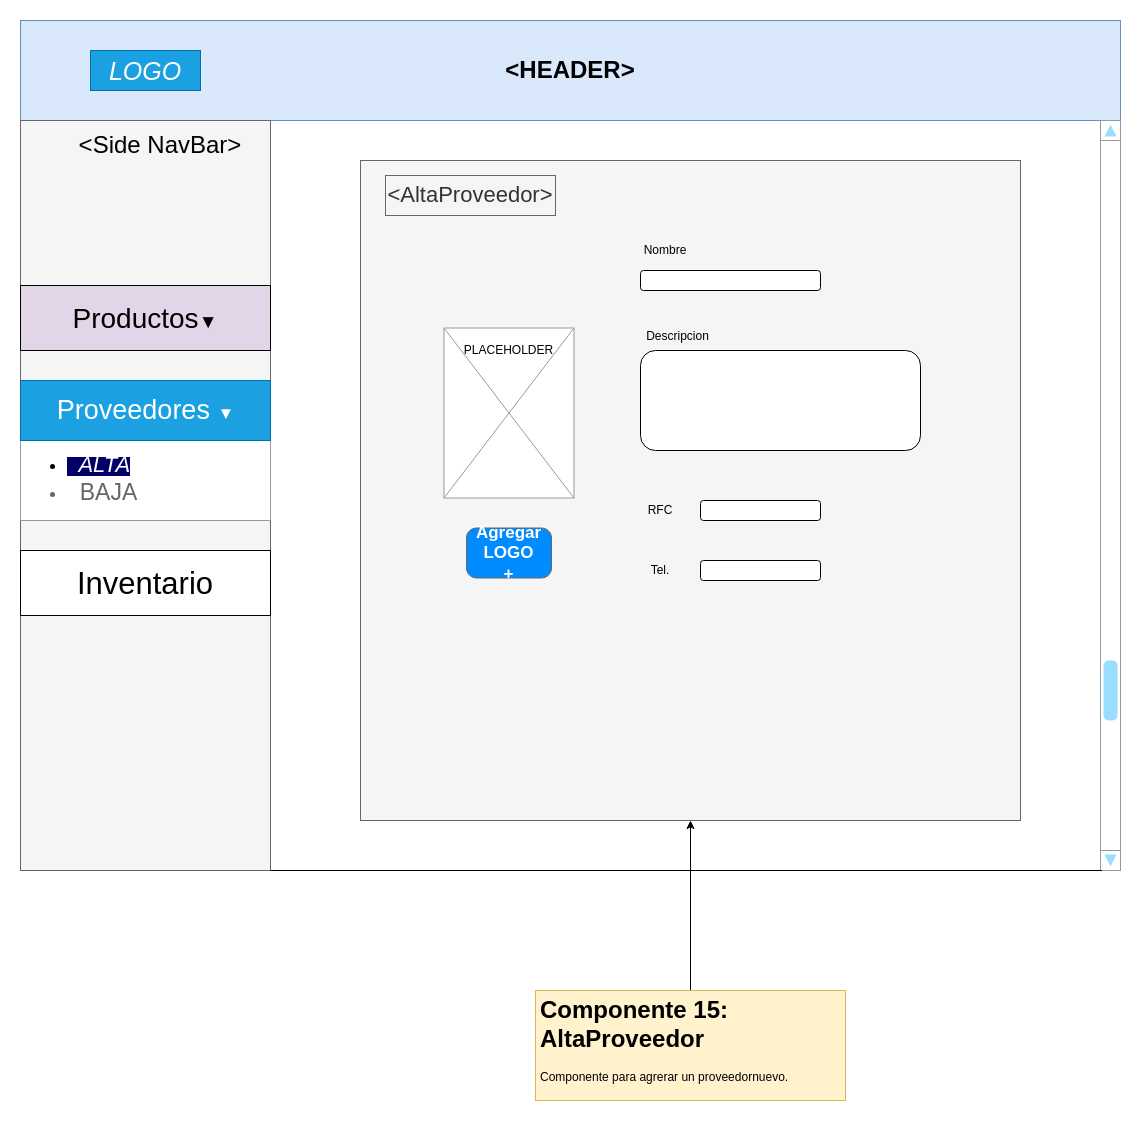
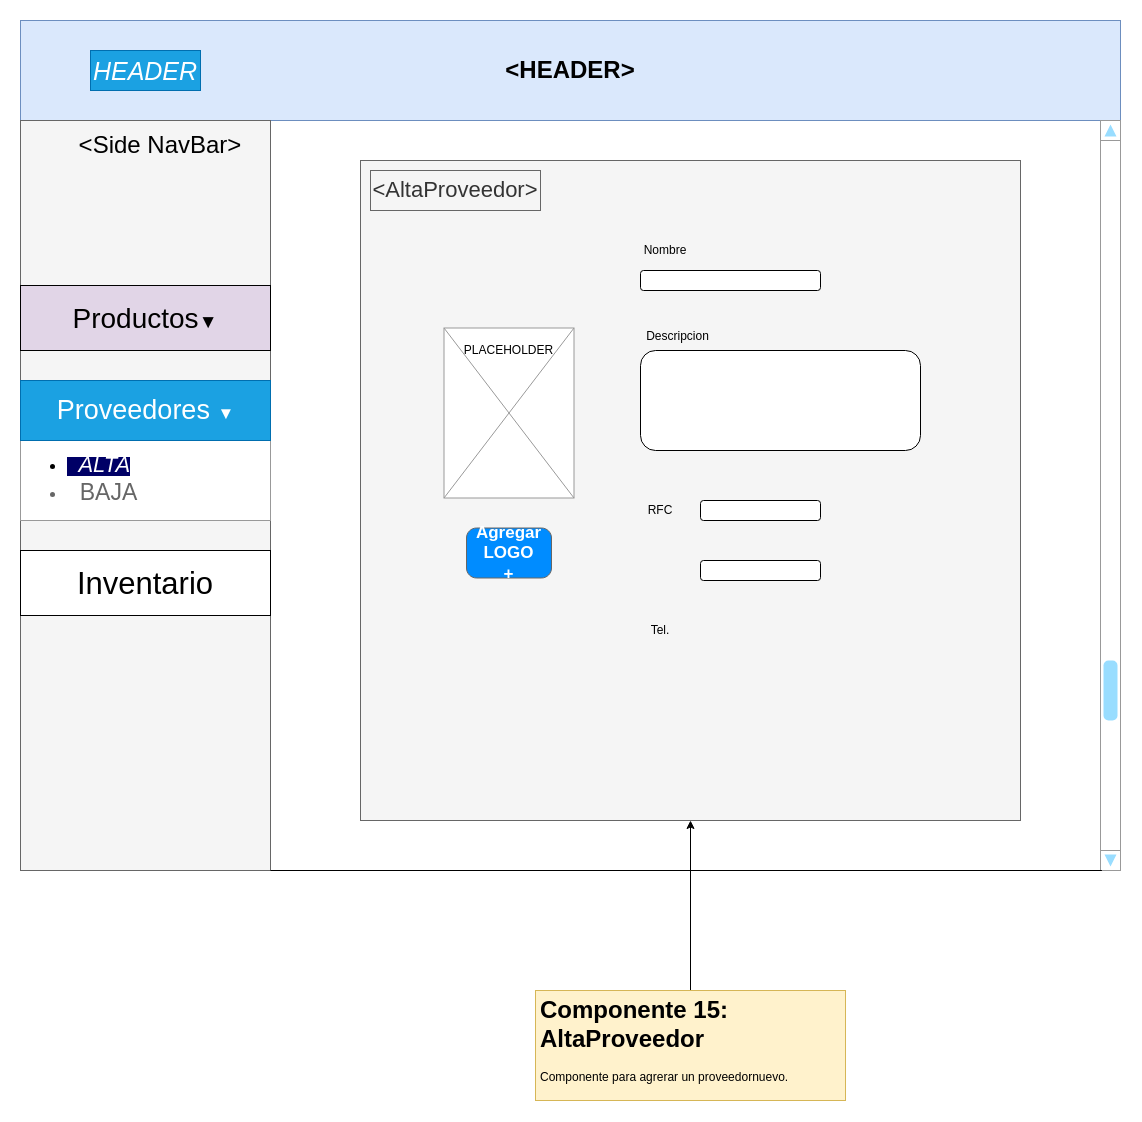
(146, 71) -> (146, 71)
(471, 196) -> (456, 191)
(661, 571) -> (661, 631)
